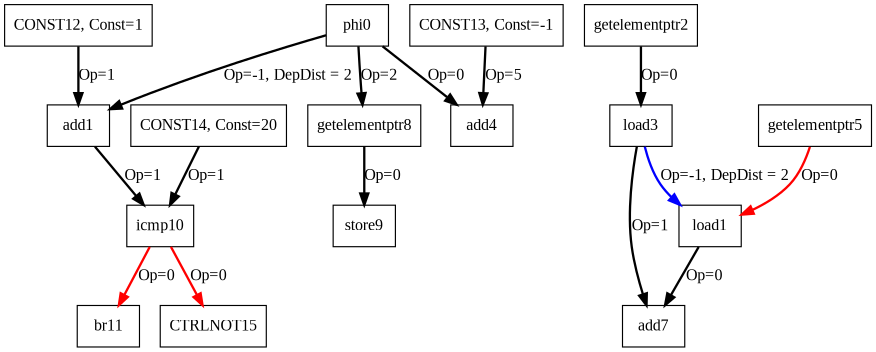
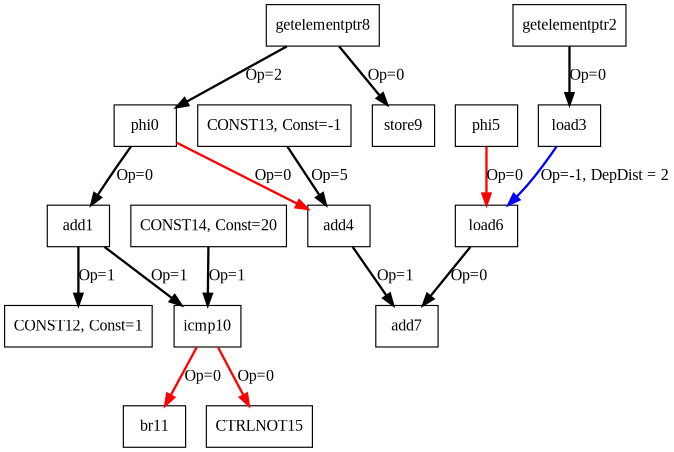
(78, 70) -> (78, 270)
(360, 70) -> (237, 74)
(415, 72) -> (237, 173)
(288, 76) -> (135, 176)
(815, 126) -> (486, 126)
(630, 221) -> (370, 271)
(710, 226) -> (486, 226)
